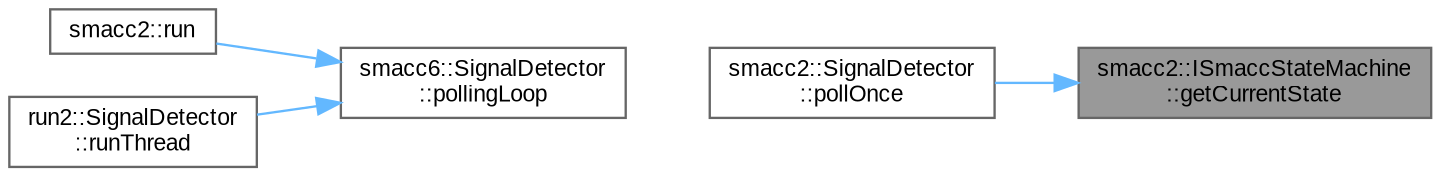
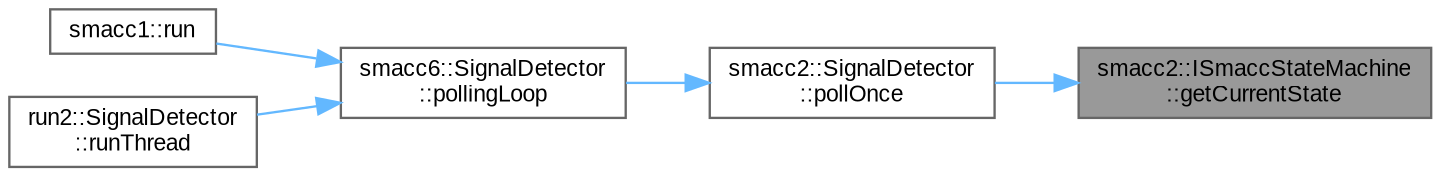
(133, 32) -> (133, 32)
none -> (656, 83)
